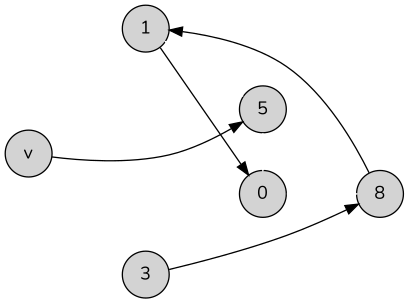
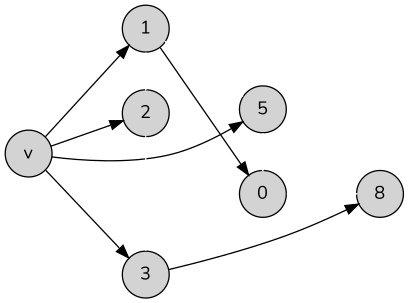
(296, 74) -> (83, 96)
none -> (146, 113)
none -> (82, 209)
